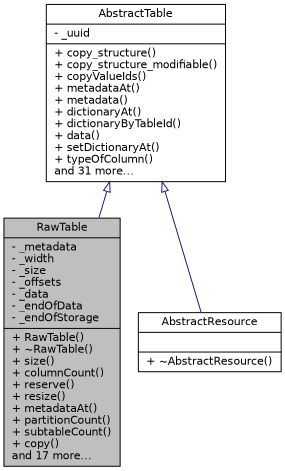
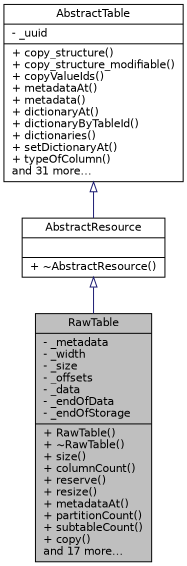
(77, 136) -> (54, 136)
(103, 205) -> (94, 300)
